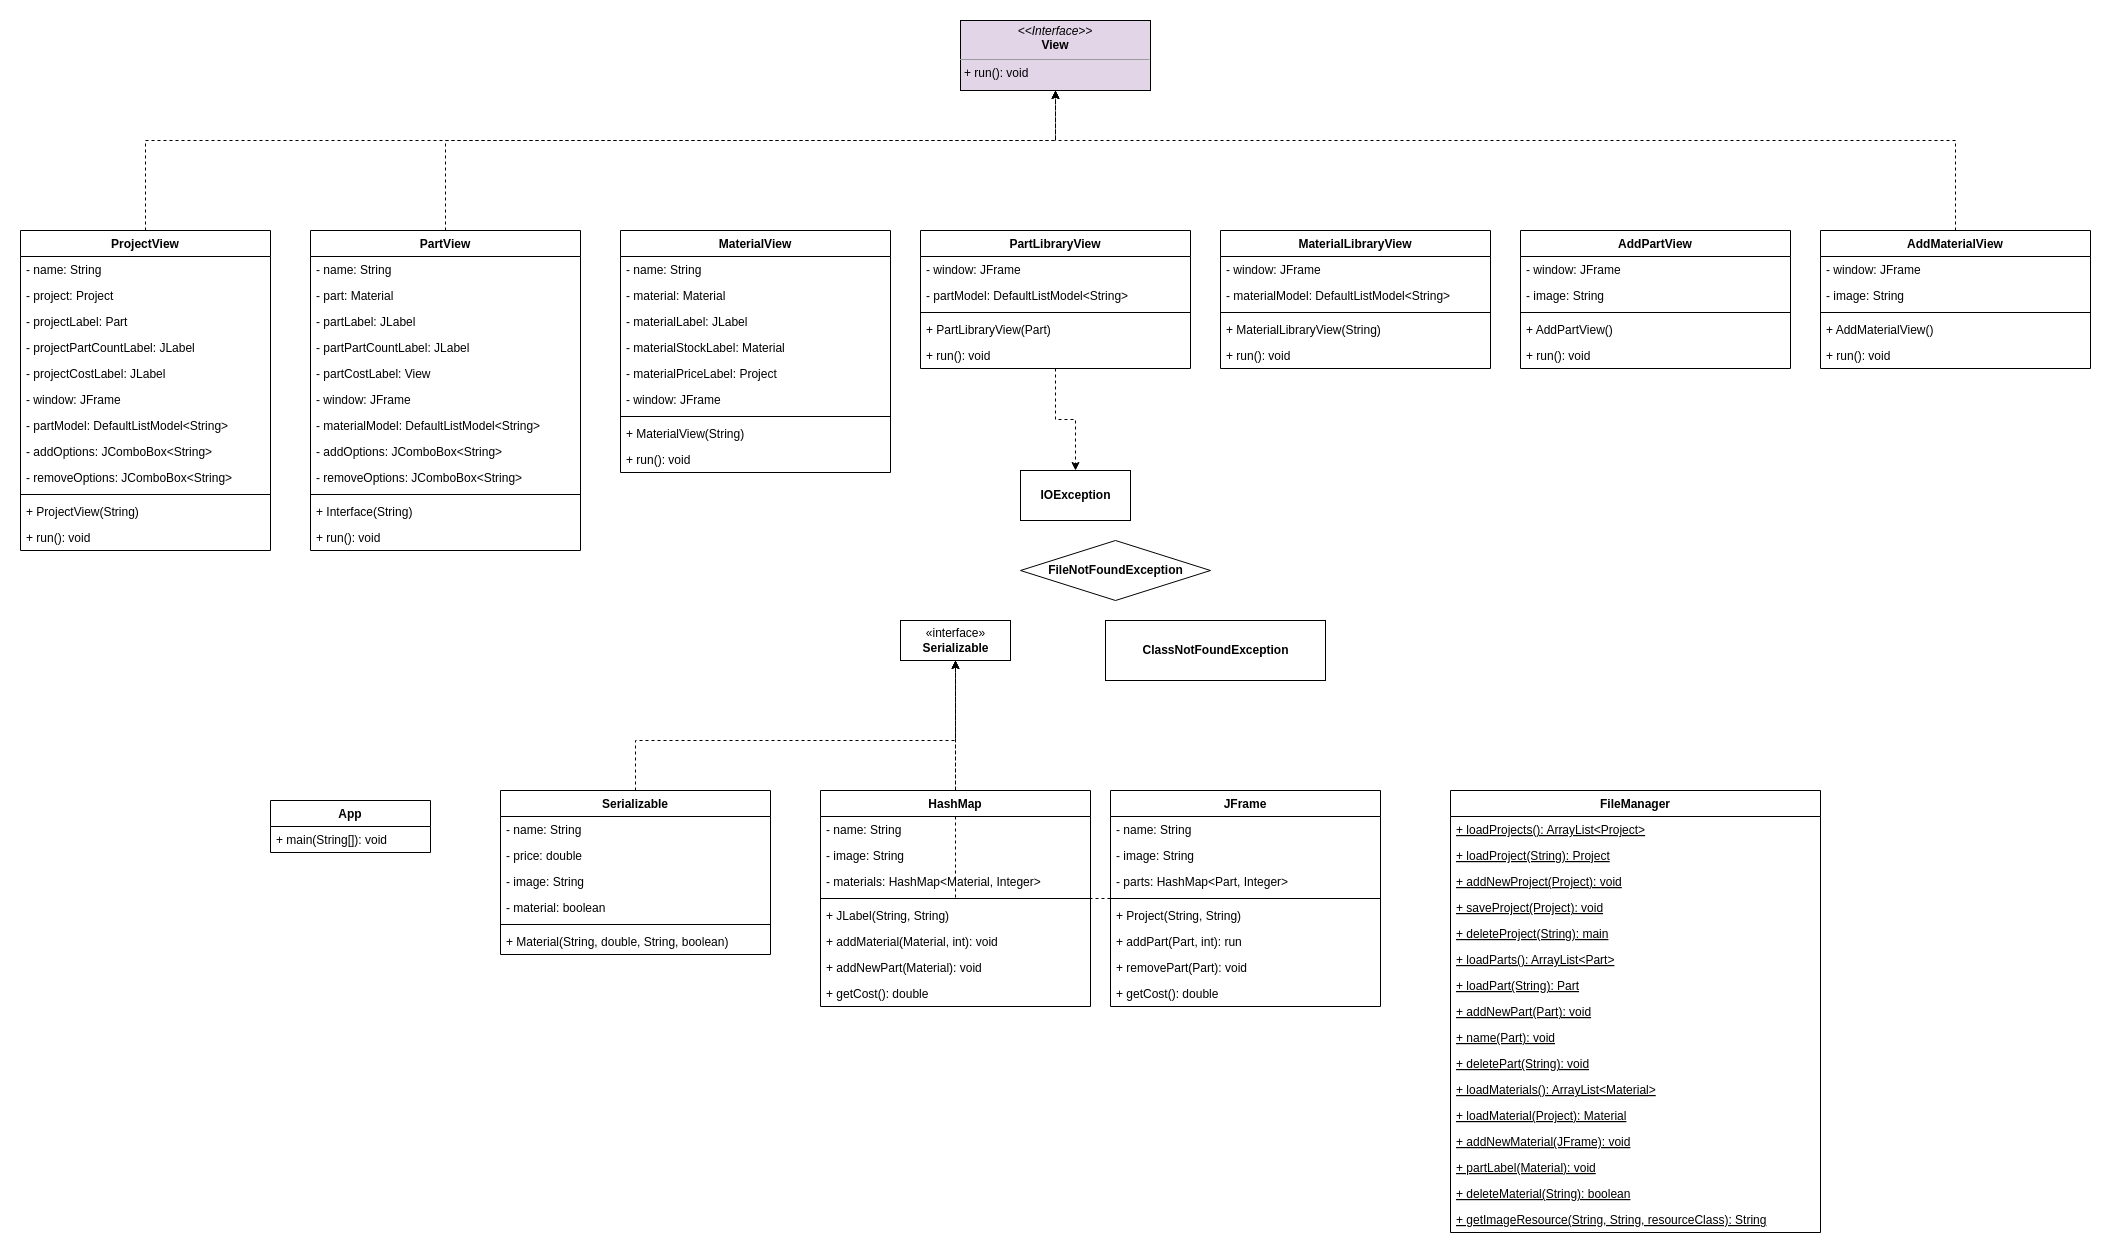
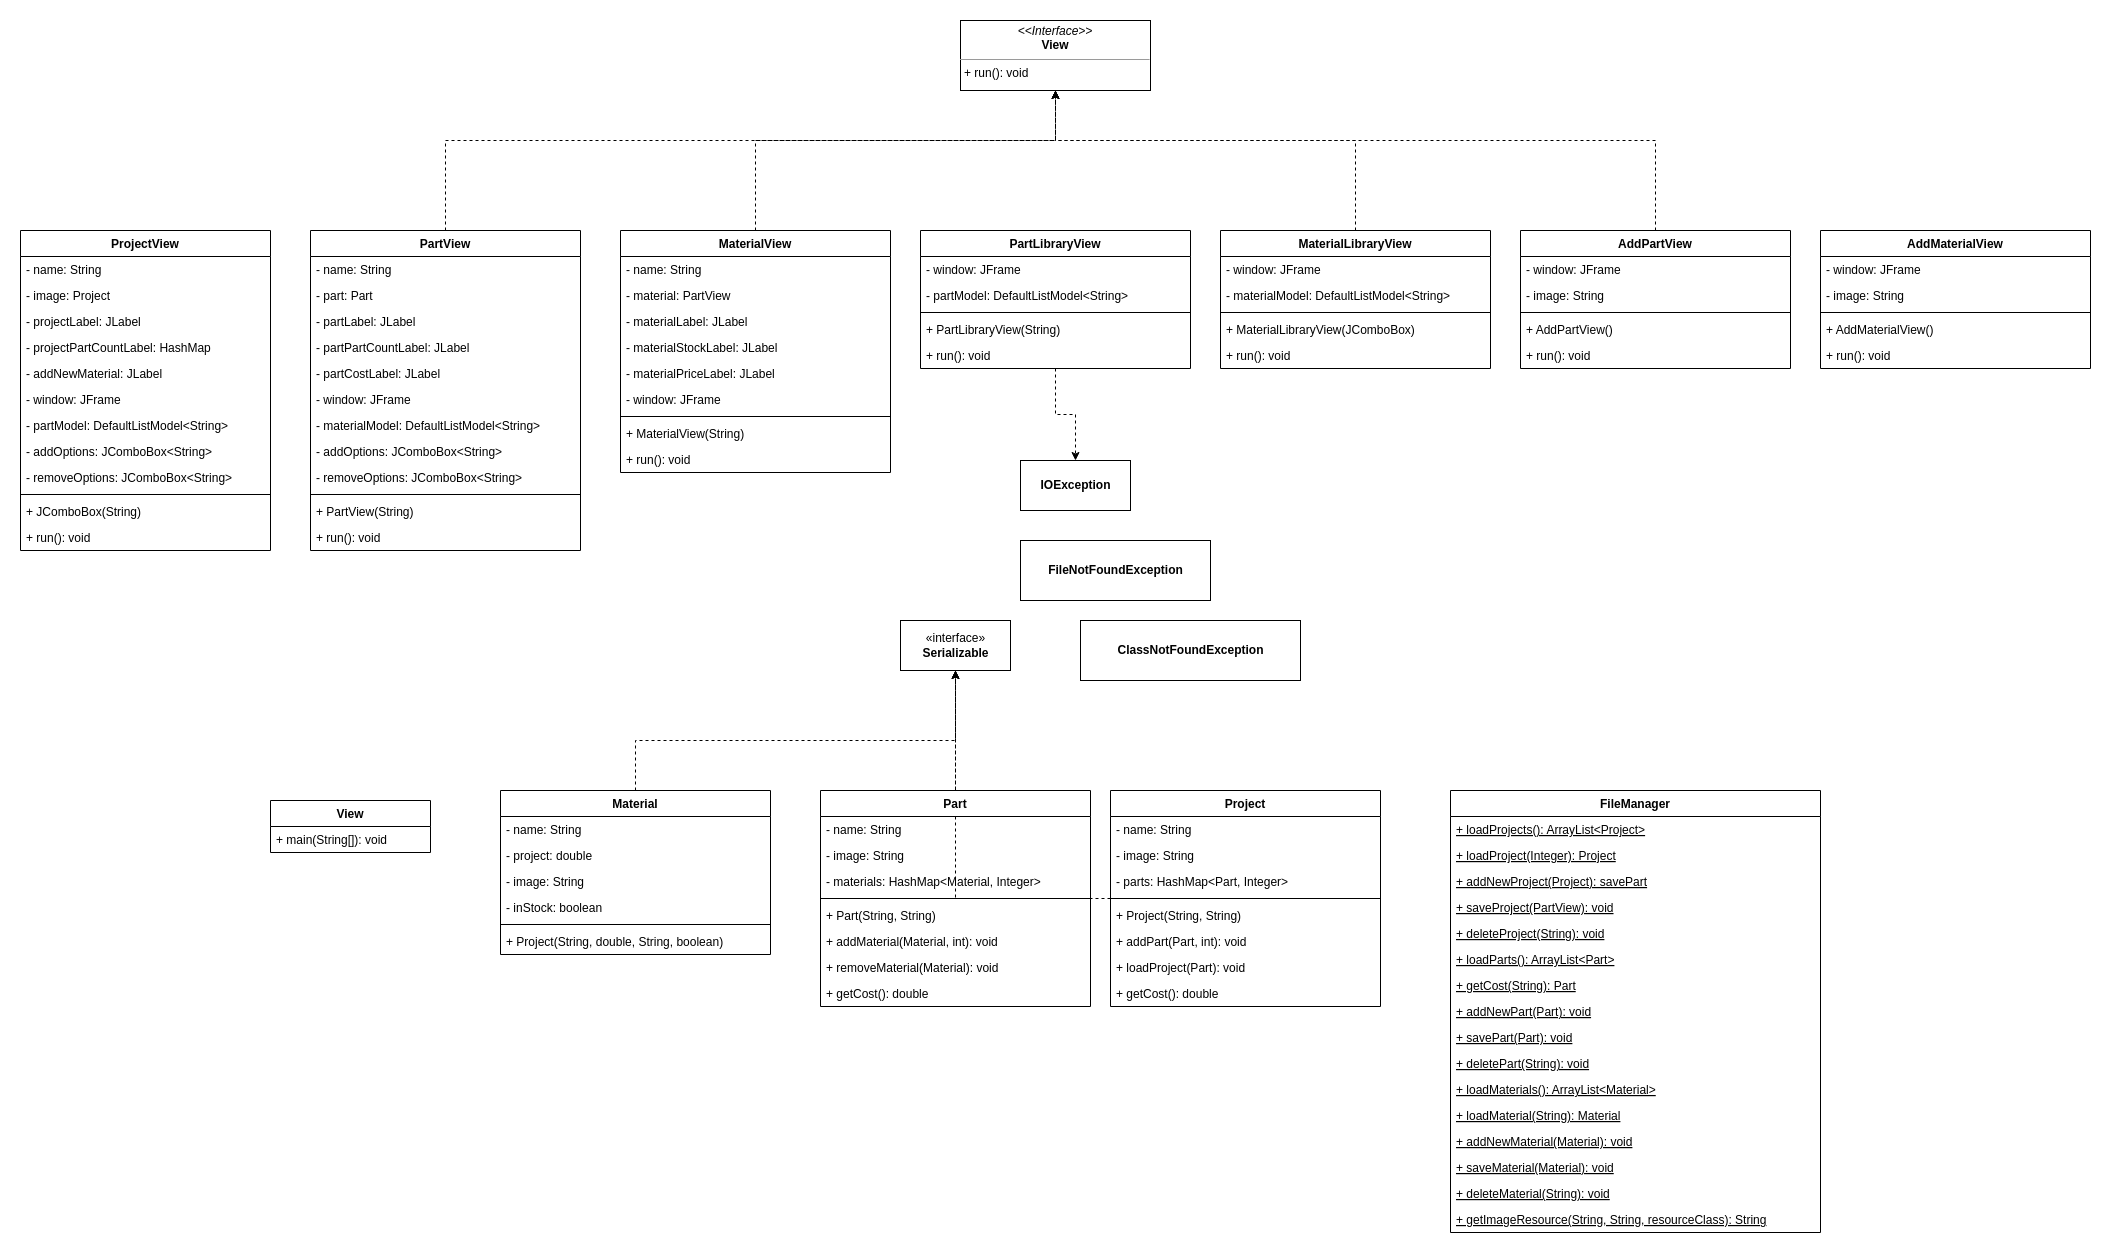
(1056, 56) -> (1056, 56)
(249, 141) -> none
(1852, 141) -> none
(446, 143) -> (446, 143)
none -> (756, 187)
none -> (1356, 187)
none -> (1656, 187)
(82, 296) -> (74, 296)
(362, 296) -> (352, 296)
(682, 296) -> (684, 296)
(87, 322) -> (92, 322)
(999, 330) -> (1004, 330)
(1314, 330) -> (1326, 330)
(122, 348) -> (127, 348)
(714, 348) -> (709, 348)
(106, 374) -> (97, 374)
(379, 374) -> (385, 374)
(713, 374) -> (708, 374)
(1076, 496) -> (1076, 486)
(92, 512) -> (87, 512)
(377, 512) -> (372, 512)
(1116, 571) -> (1116, 571)
(956, 641) -> (956, 646)
(1216, 651) -> (1191, 651)
(635, 804) -> (635, 804)
(955, 804) -> (955, 804)
(1245, 804) -> (1245, 804)
(350, 814) -> (350, 814)
(549, 856) -> (557, 856)
(1549, 856) -> (1554, 856)
(1551, 882) -> (1566, 882)
(560, 908) -> (559, 908)
(1544, 908) -> (1546, 908)
(897, 916) -> (892, 916)
(1544, 934) -> (1544, 934)
(630, 942) -> (630, 942)
(1191, 942) -> (1192, 942)
(911, 968) -> (921, 968)
(1190, 968) -> (1192, 968)
(1529, 986) -> (1527, 986)
(1510, 1038) -> (1524, 1038)
(1554, 1116) -> (1549, 1116)
(1547, 1142) -> (1551, 1142)
(1536, 1168) -> (1544, 1168)
(1554, 1194) -> (1544, 1194)
